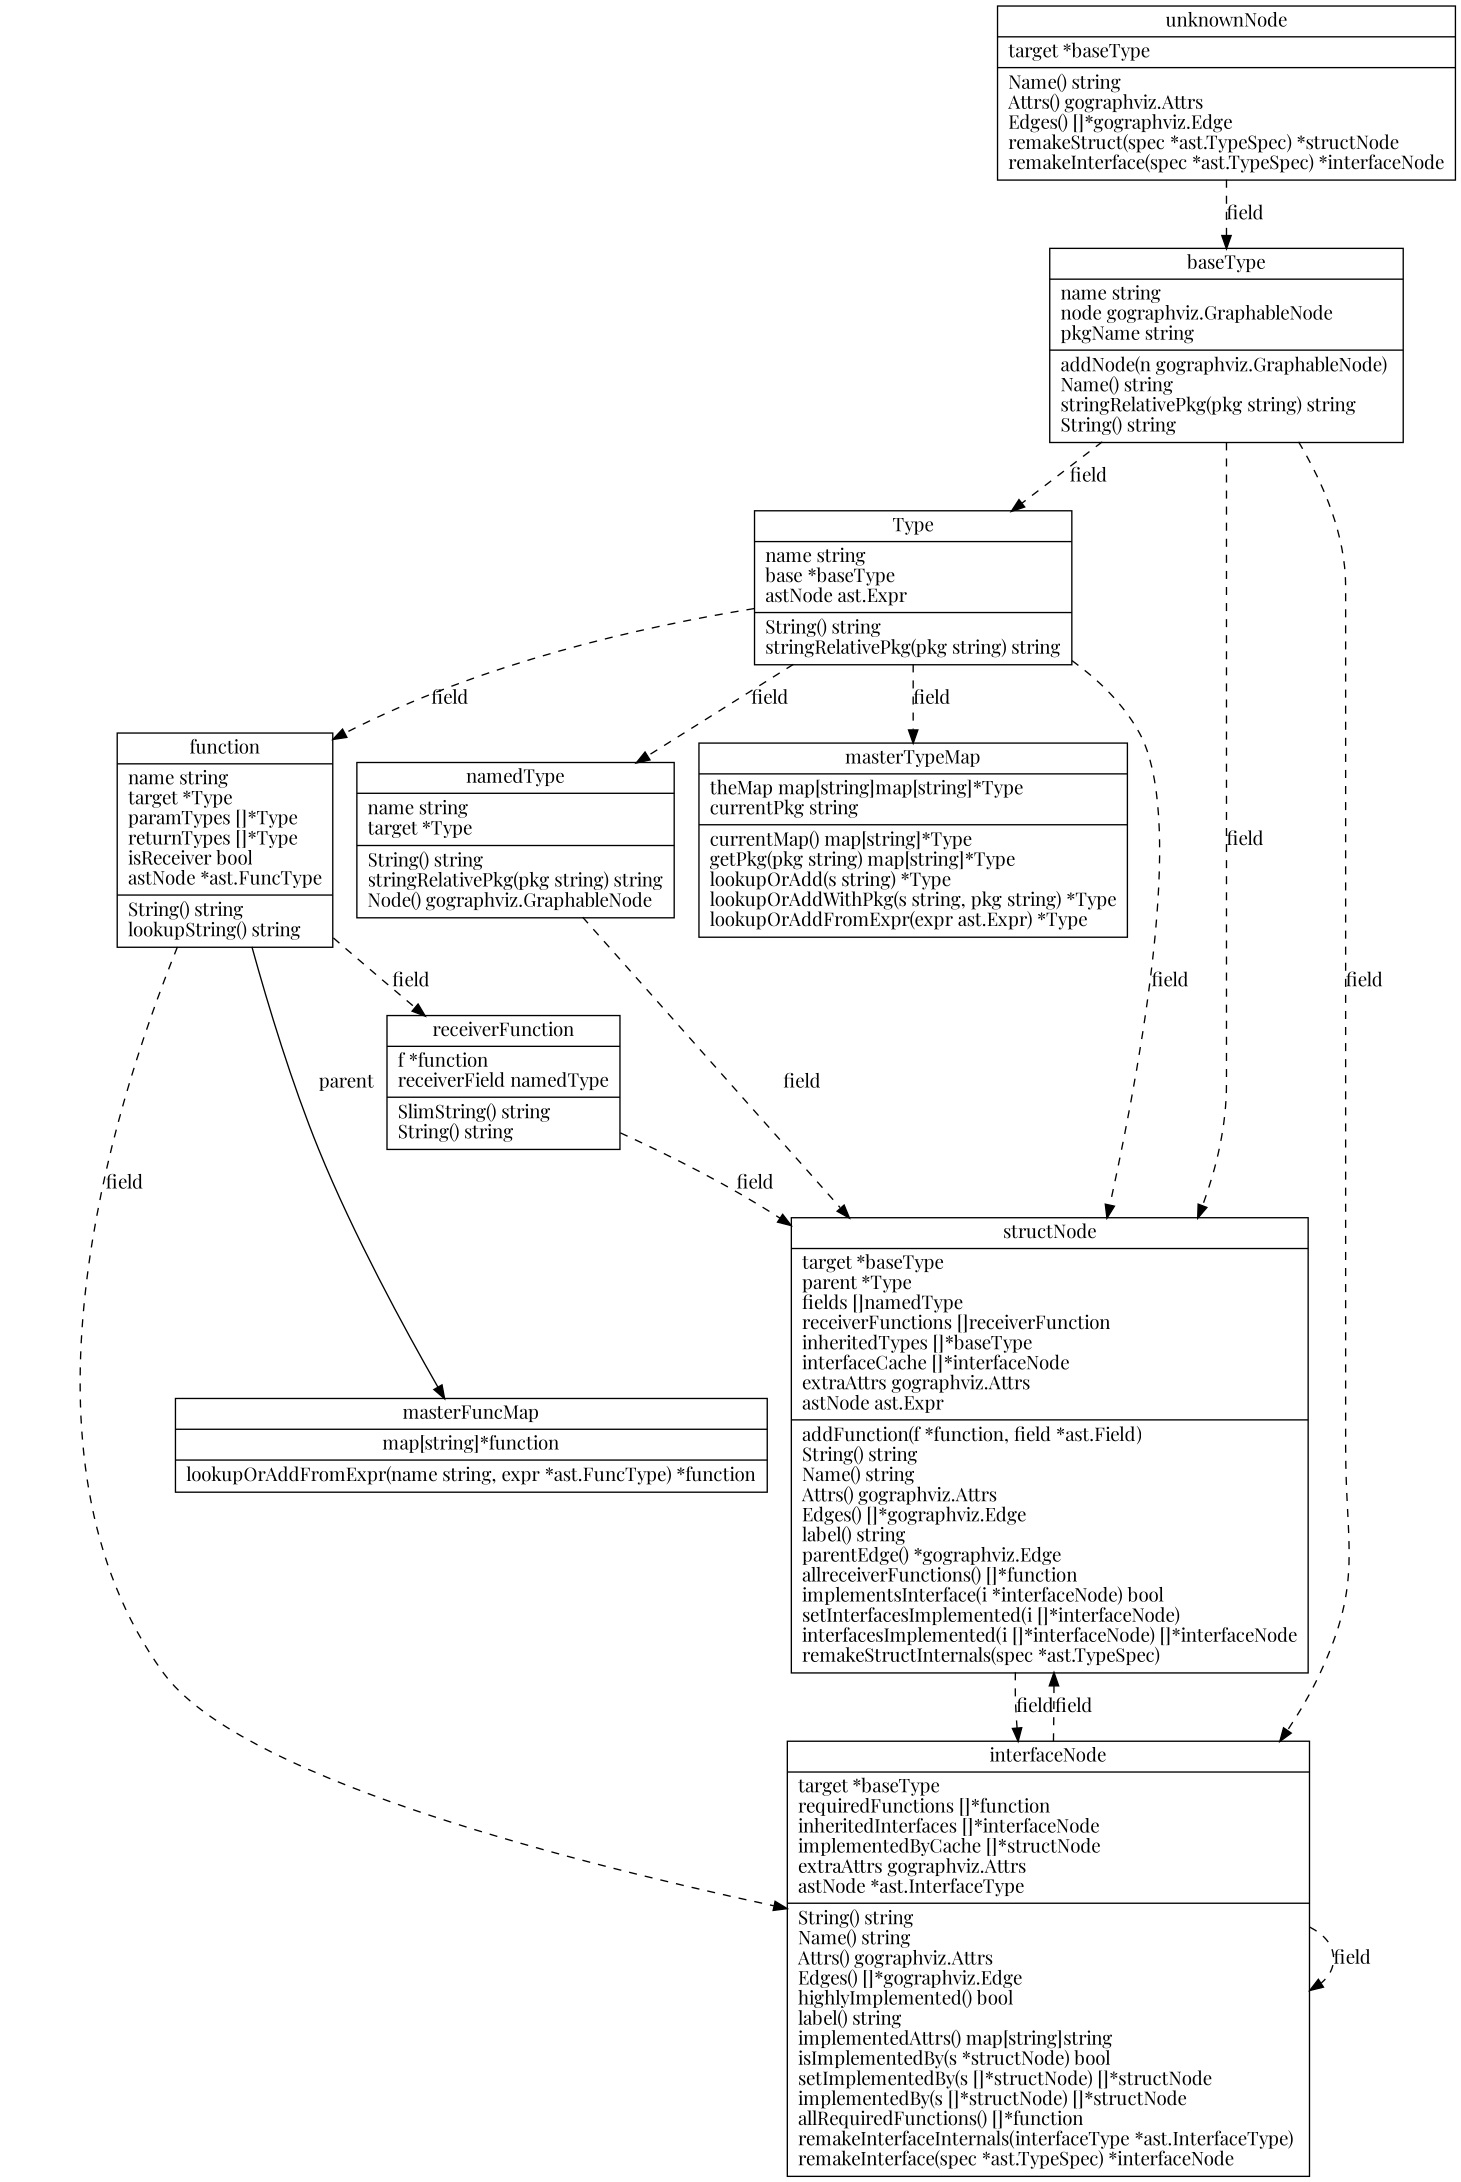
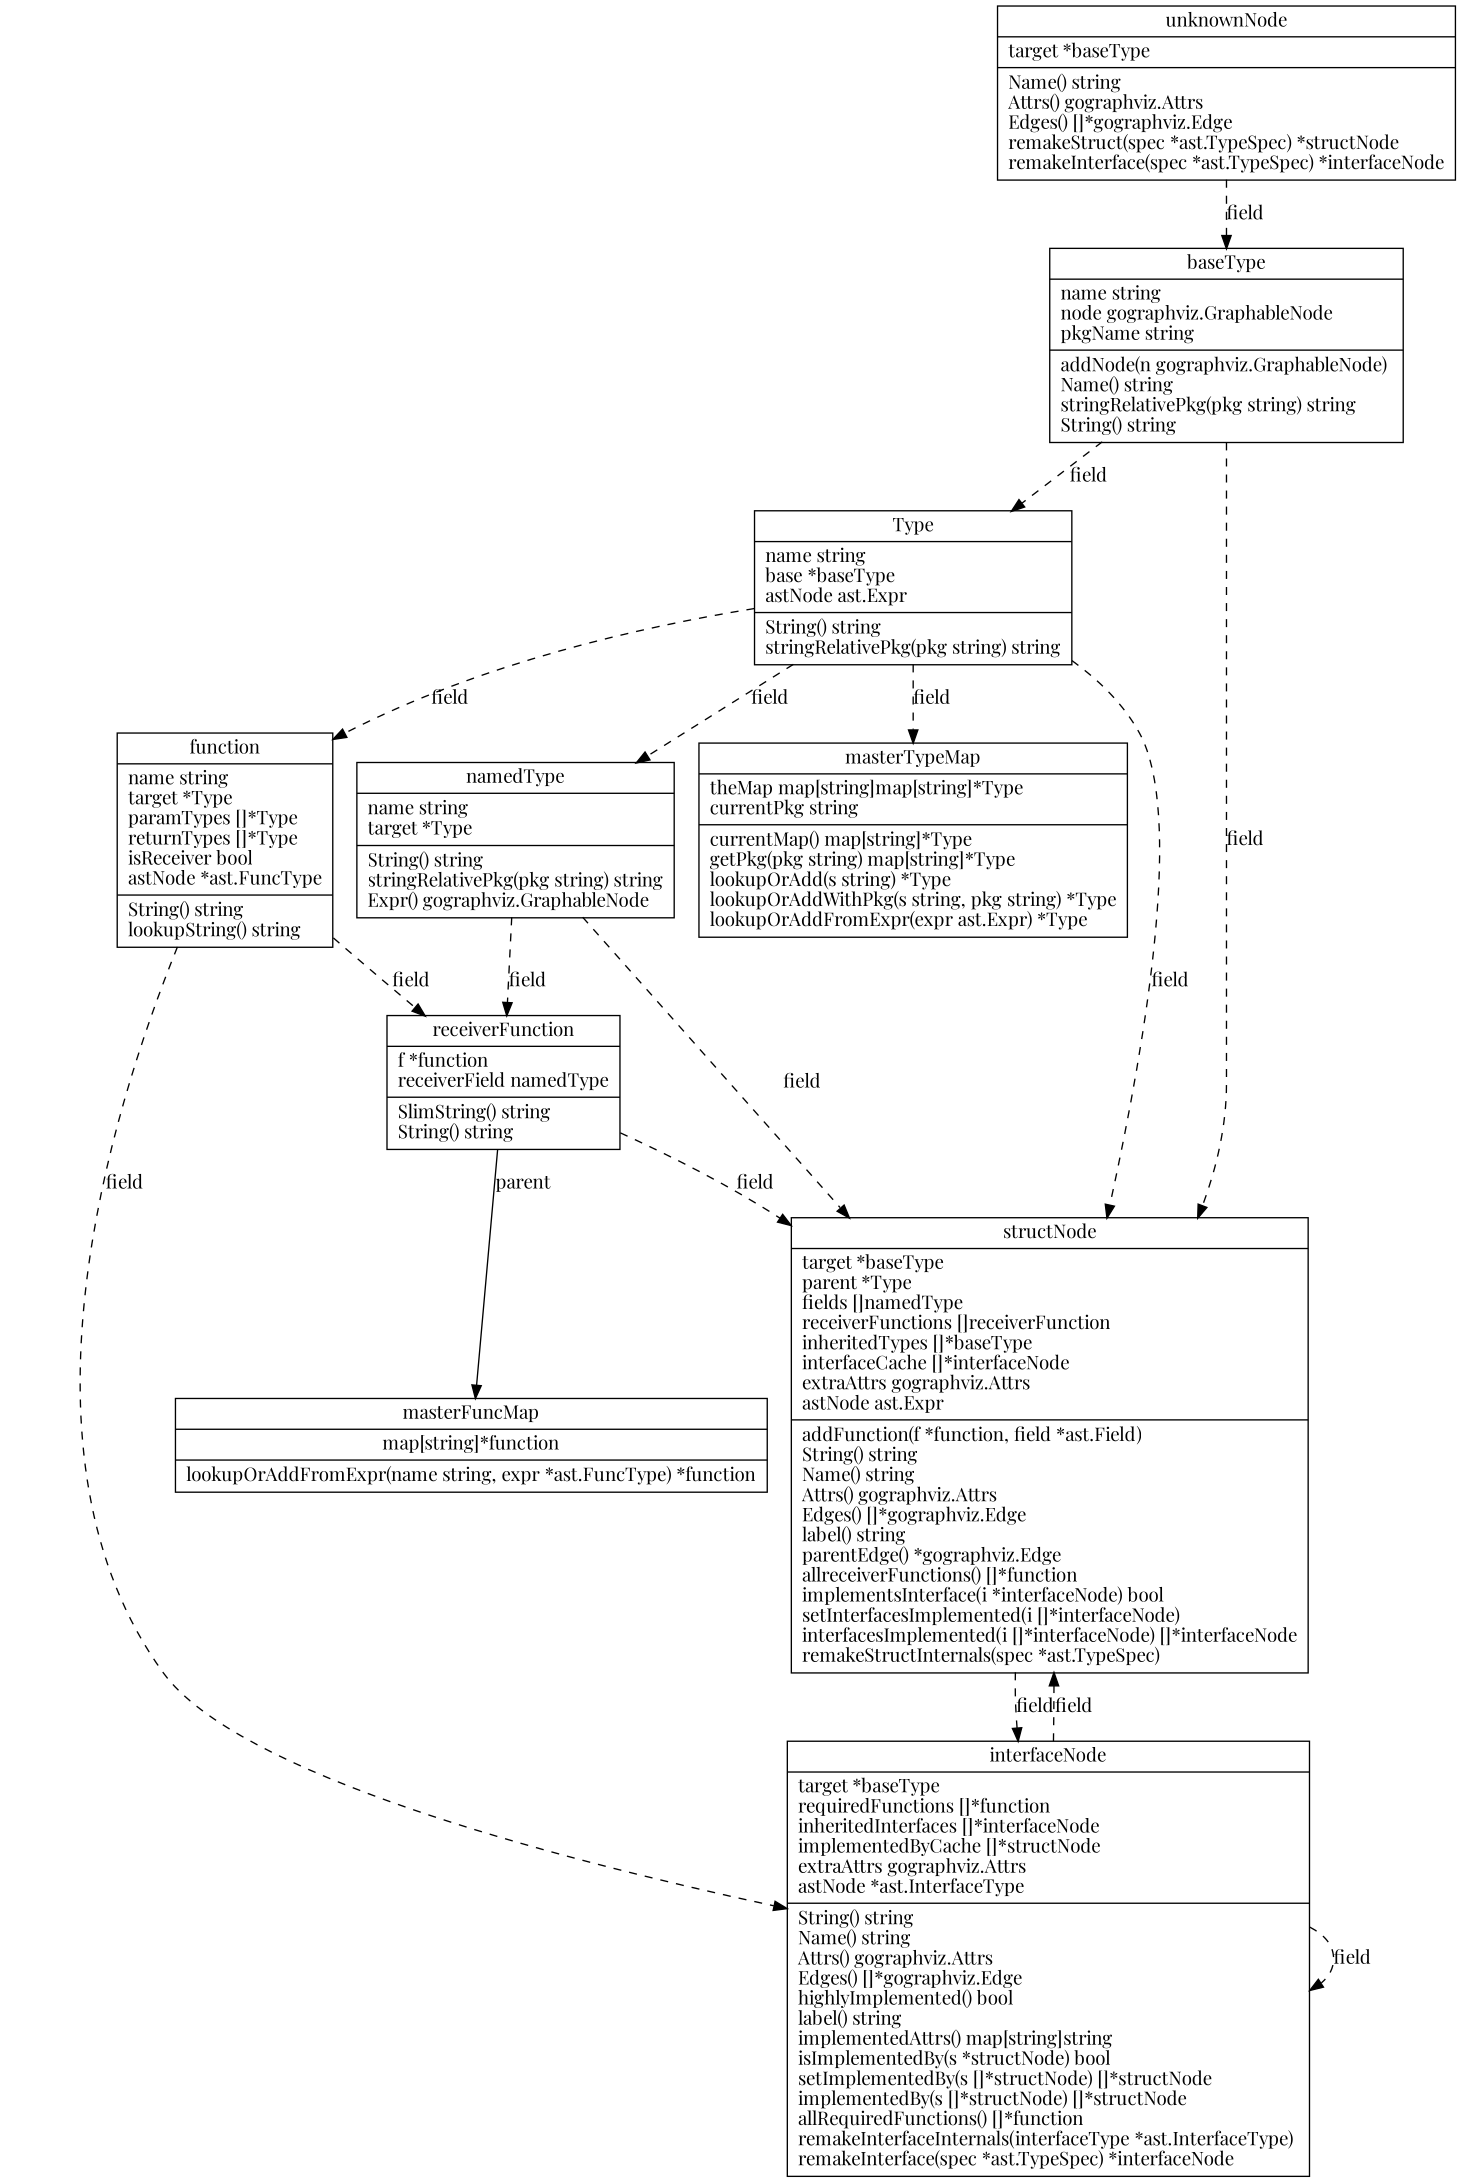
(510, 901) -> (509, 901)
none -> (510, 960)
(1346, 1088) -> none
(329, 1174) -> (487, 1267)
